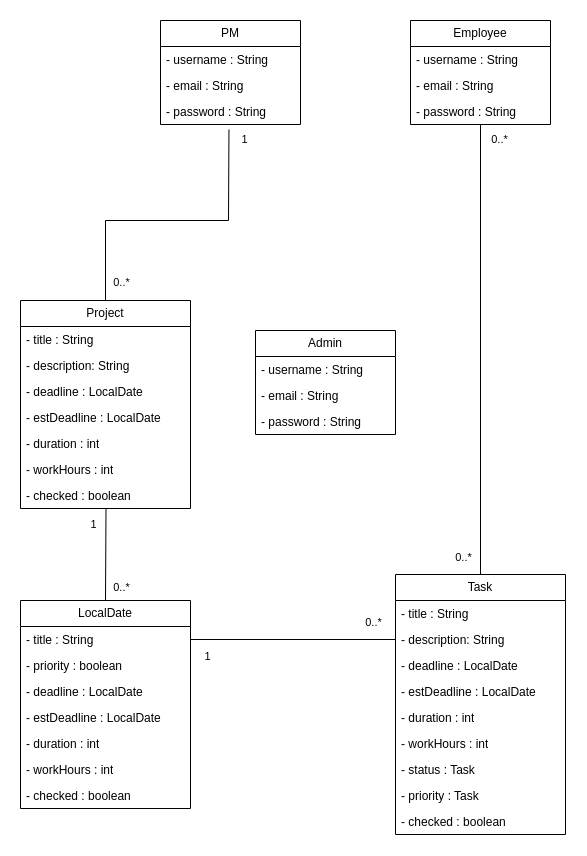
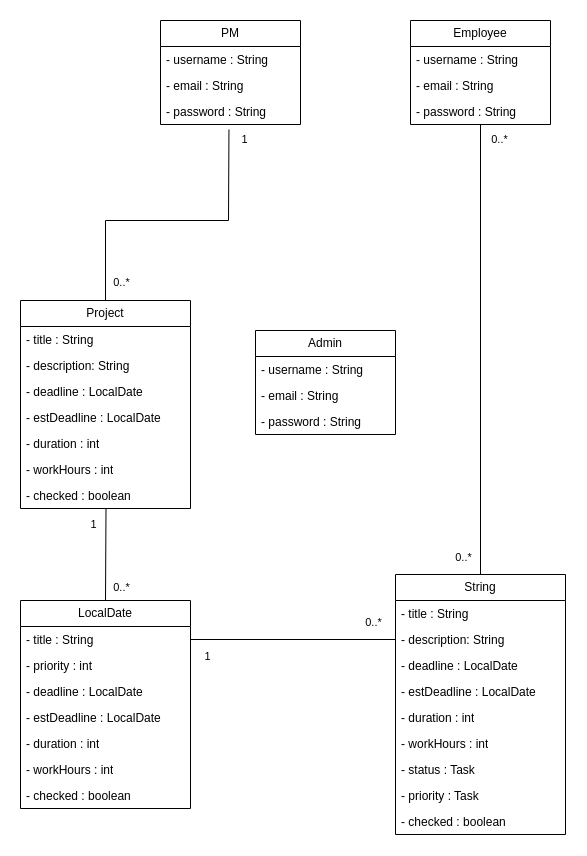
(481, 588) -> (481, 588)
(83, 667) -> (69, 667)
